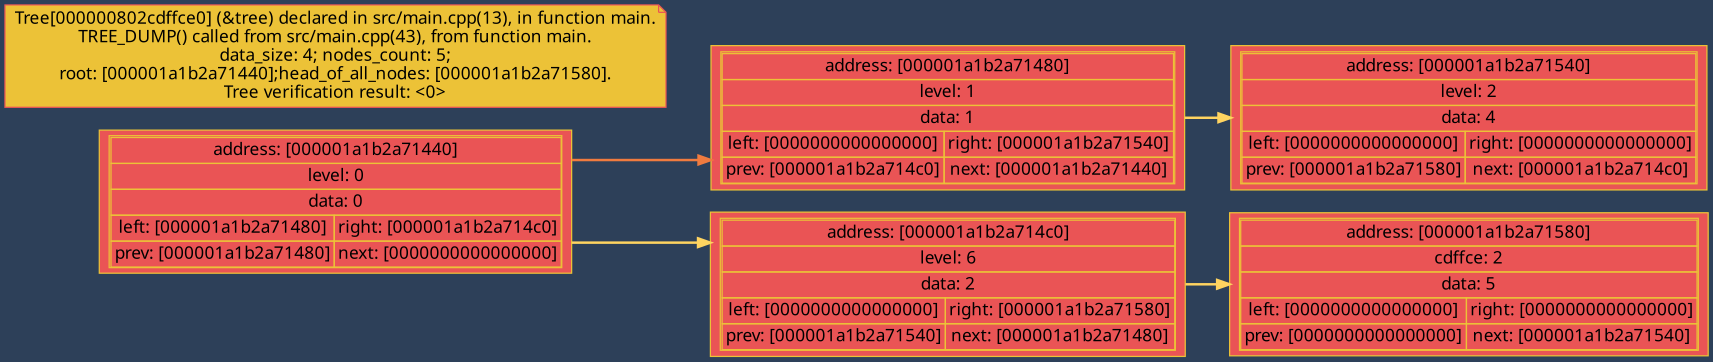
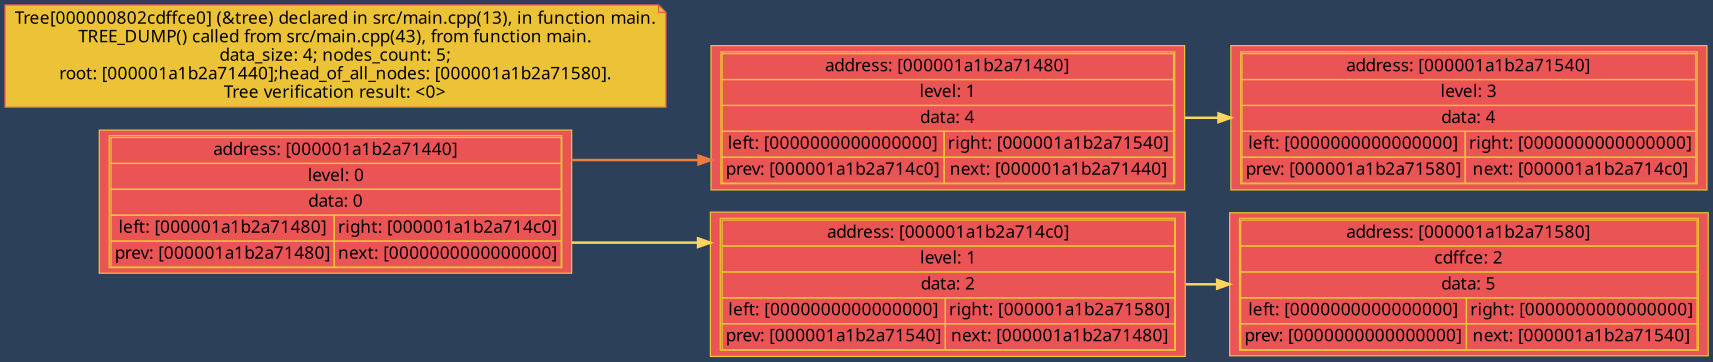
(1469, 92) -> (1469, 92)
(948, 118) -> (948, 118)
(948, 258) -> (948, 258)
